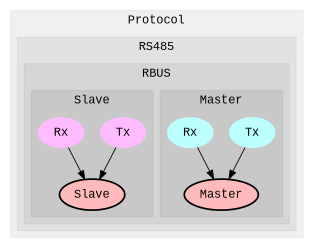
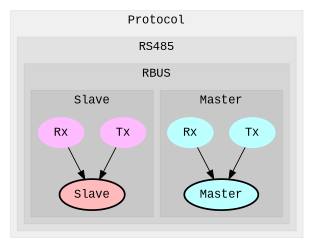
(221, 195) -> (221, 195)
